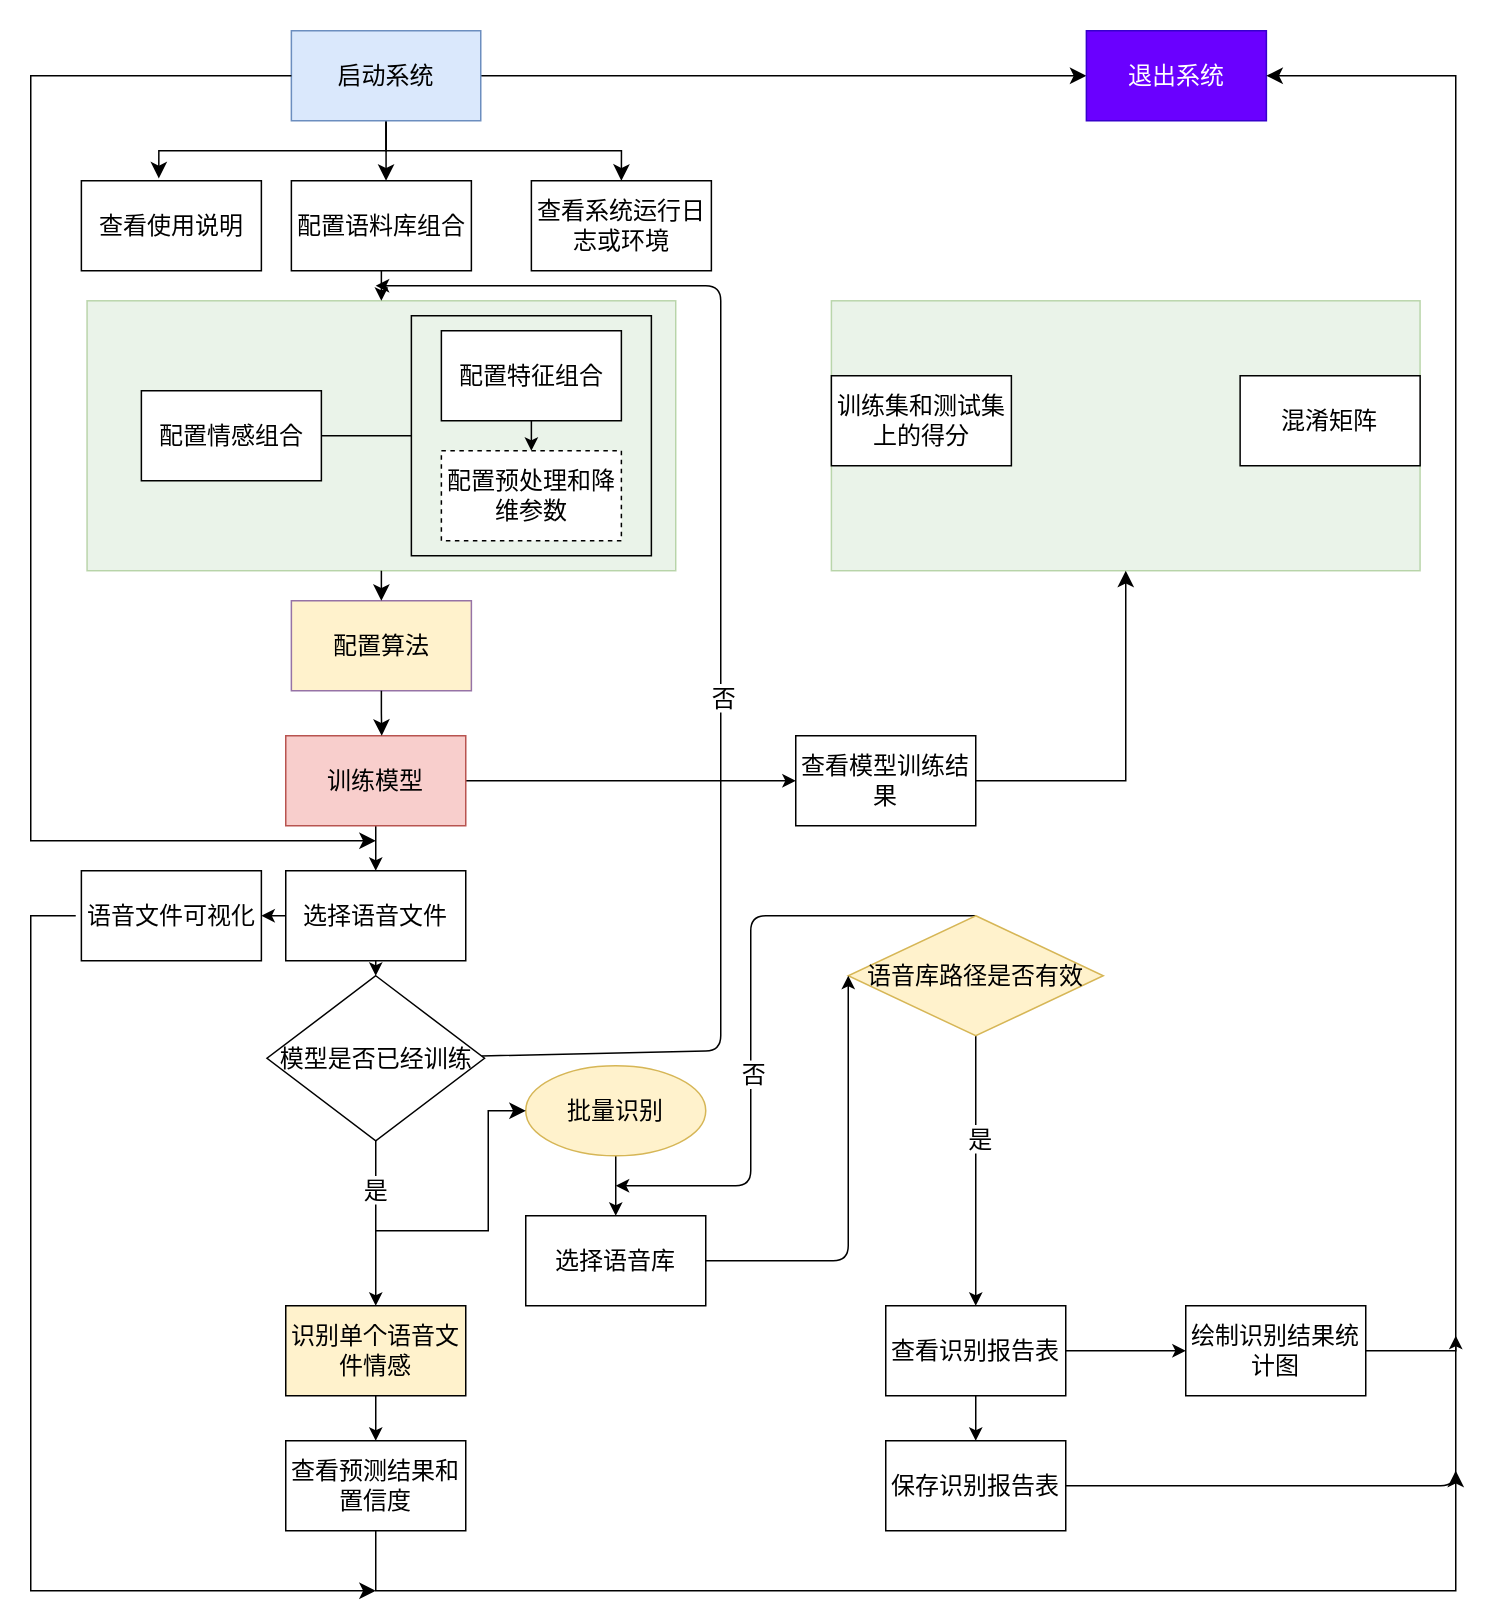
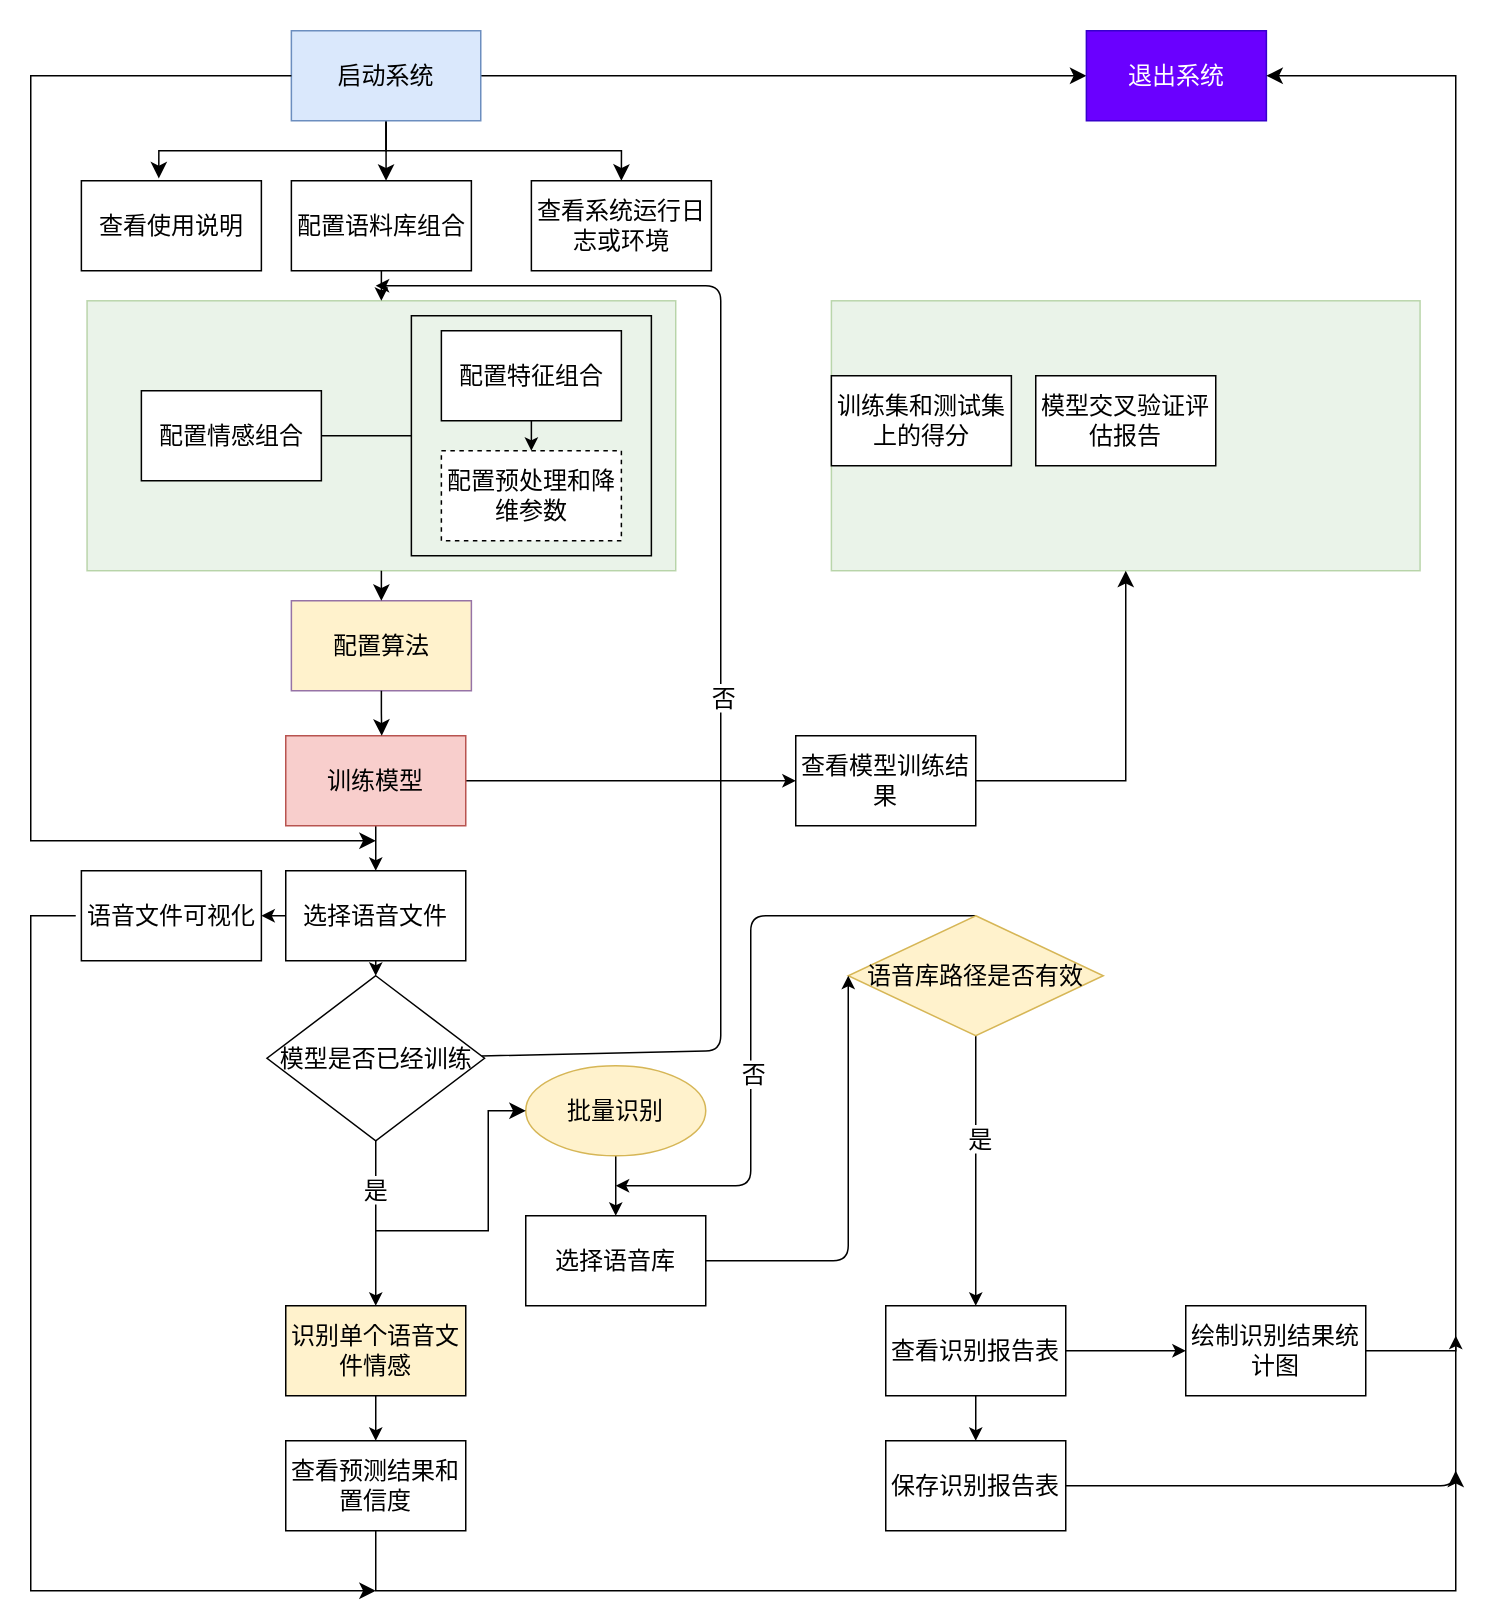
none -> (1126, 421)
(1330, 421) -> none
